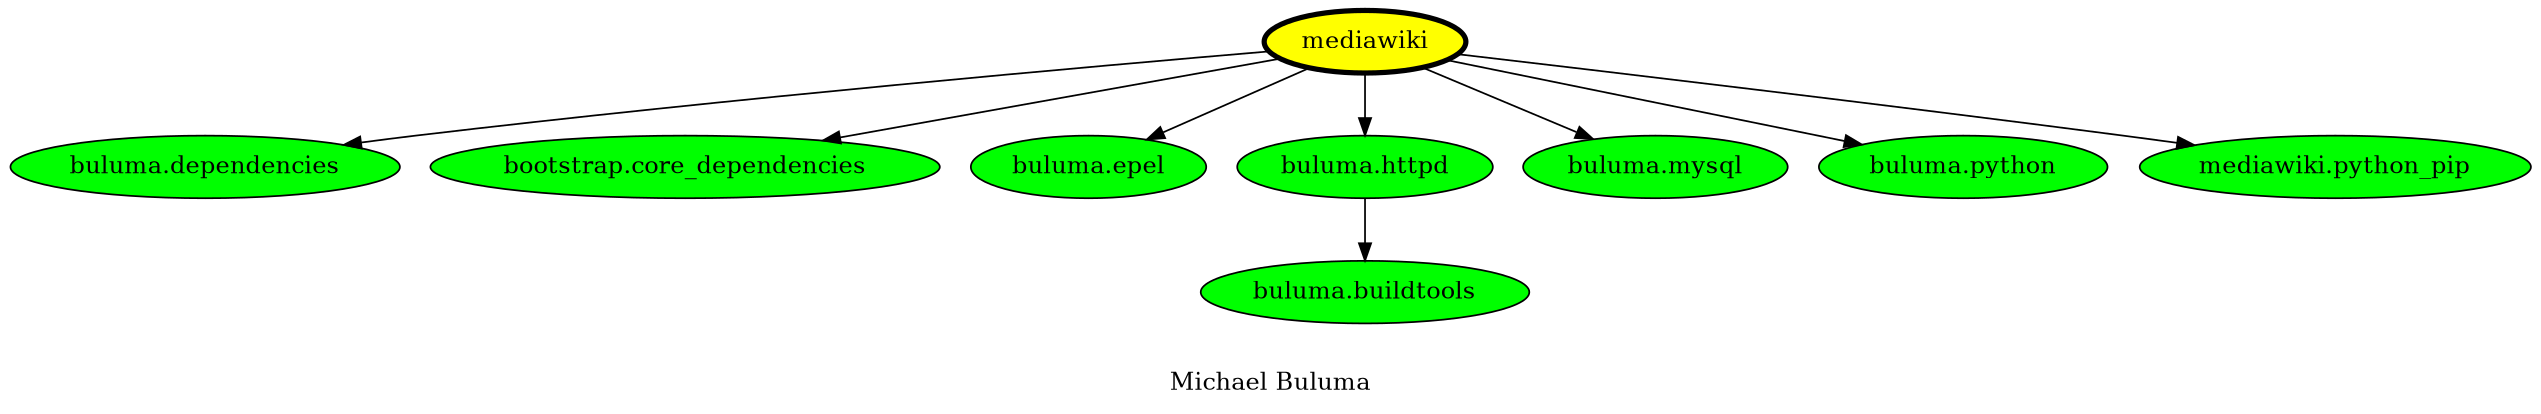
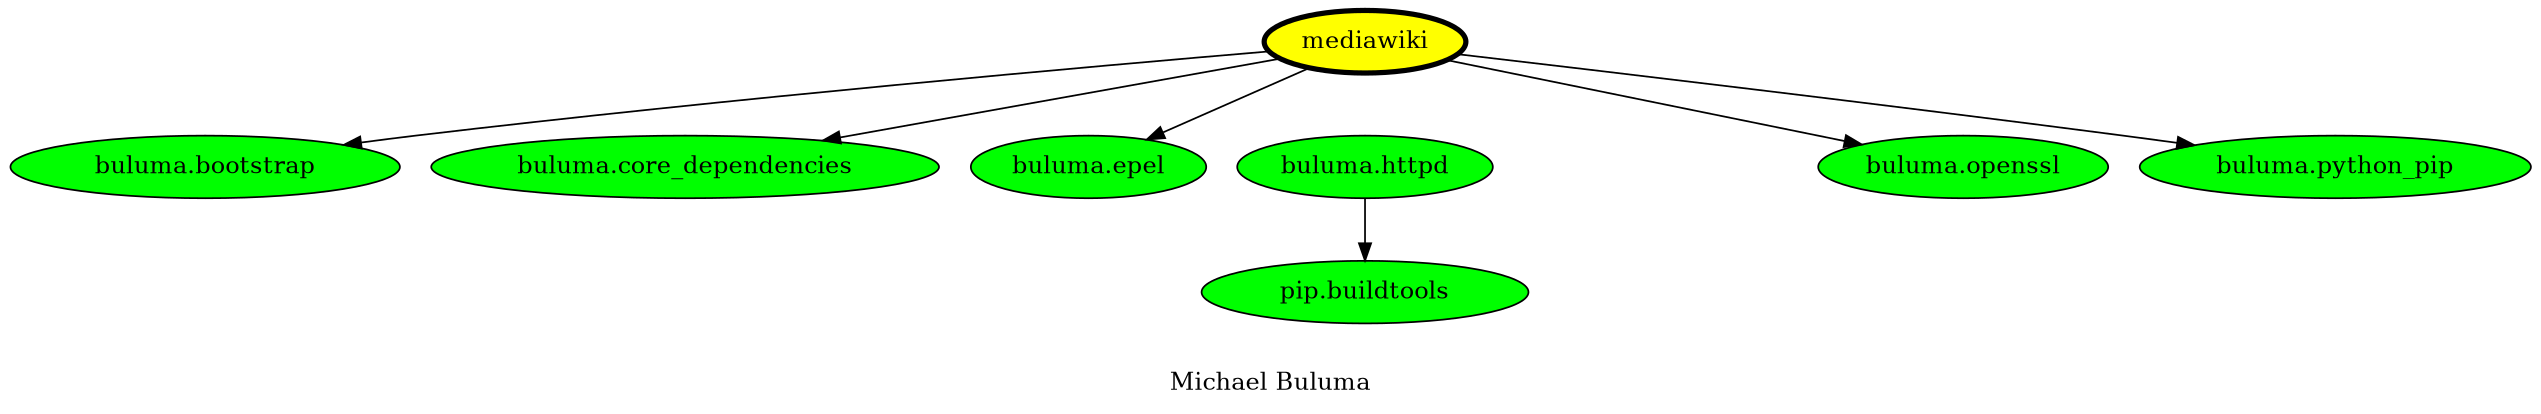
(1365, 96) -> none
(205, 167) -> (205, 167)
(685, 167) -> (685, 167)
(1655, 167) -> none
(1963, 167) -> (1963, 167)
(2335, 167) -> (2335, 167)
(1365, 292) -> (1365, 292)
